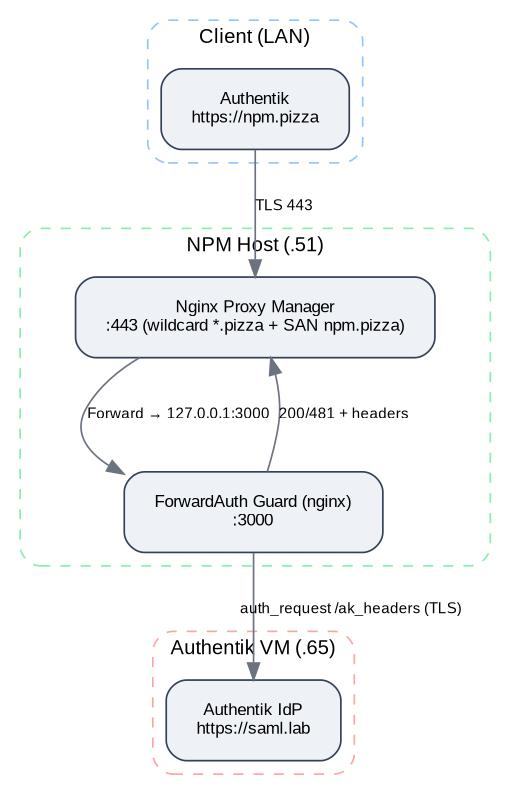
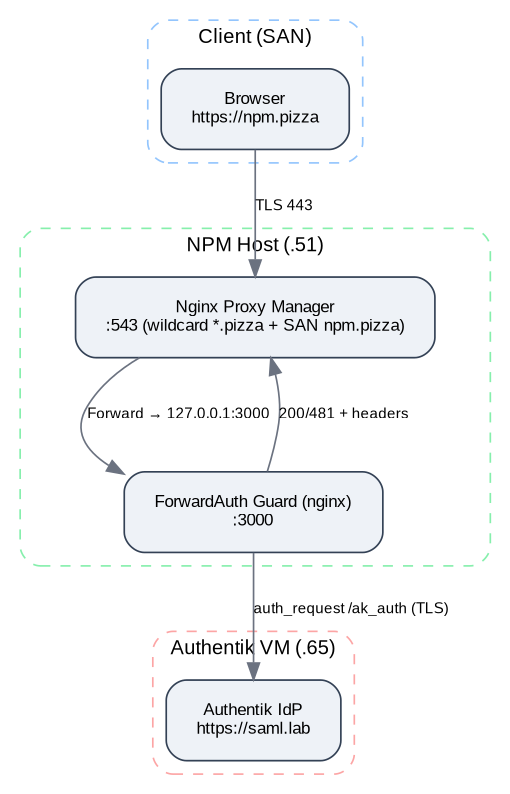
(255, 38) -> (255, 38)
(255, 109) -> (255, 109)
(255, 317) -> (255, 317)
(352, 610) -> (352, 610)
